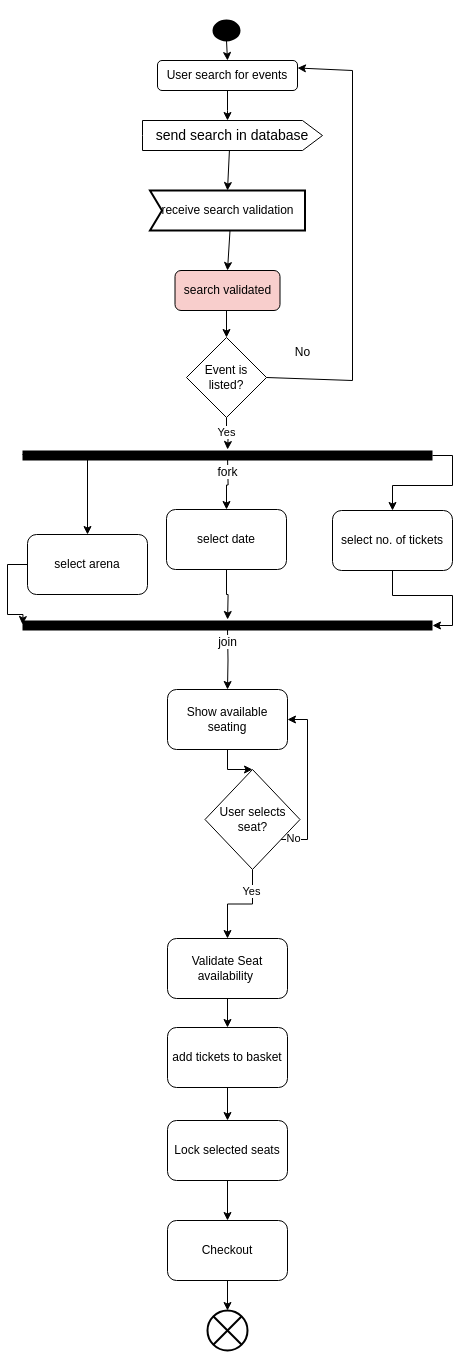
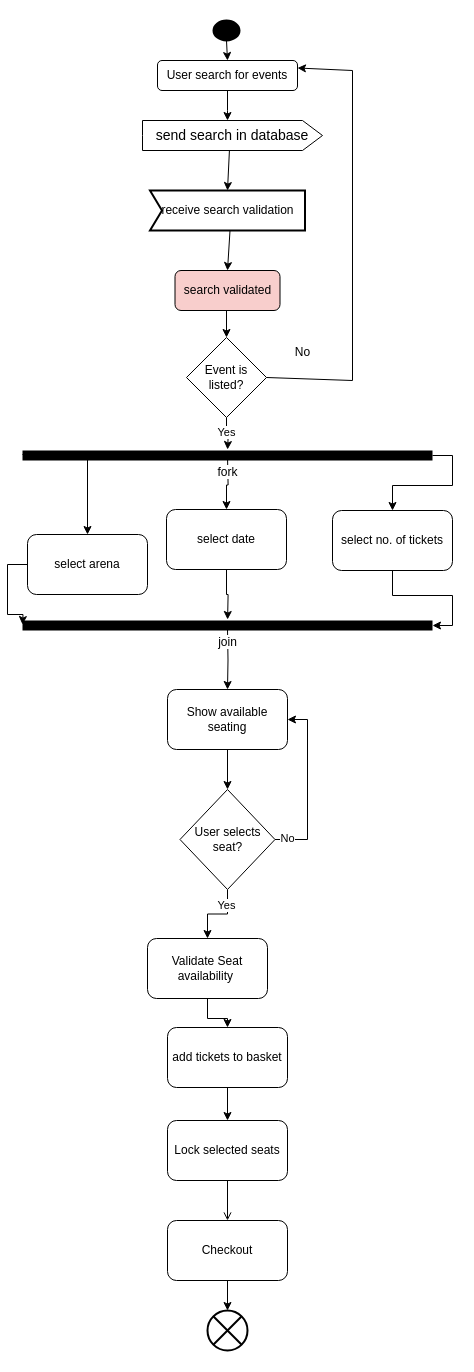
(253, 820) -> (228, 840)
(228, 969) -> (208, 969)
(228, 1212) -> (228, 1213)
